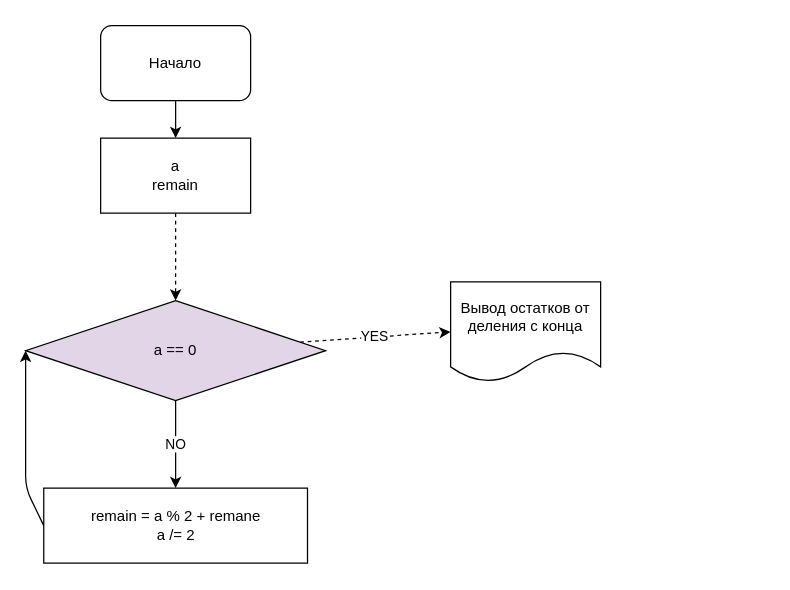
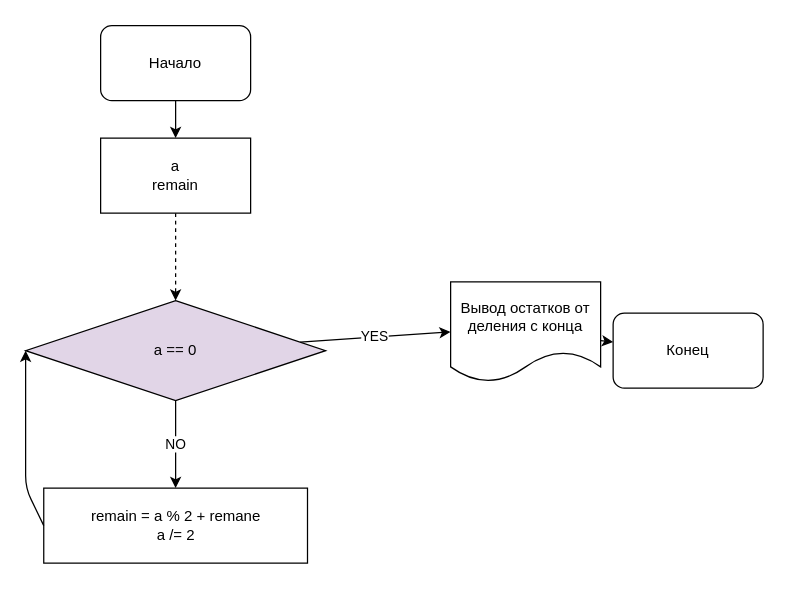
(331, 340) -> (331, 340)
none -> (603, 341)
none -> (688, 351)
